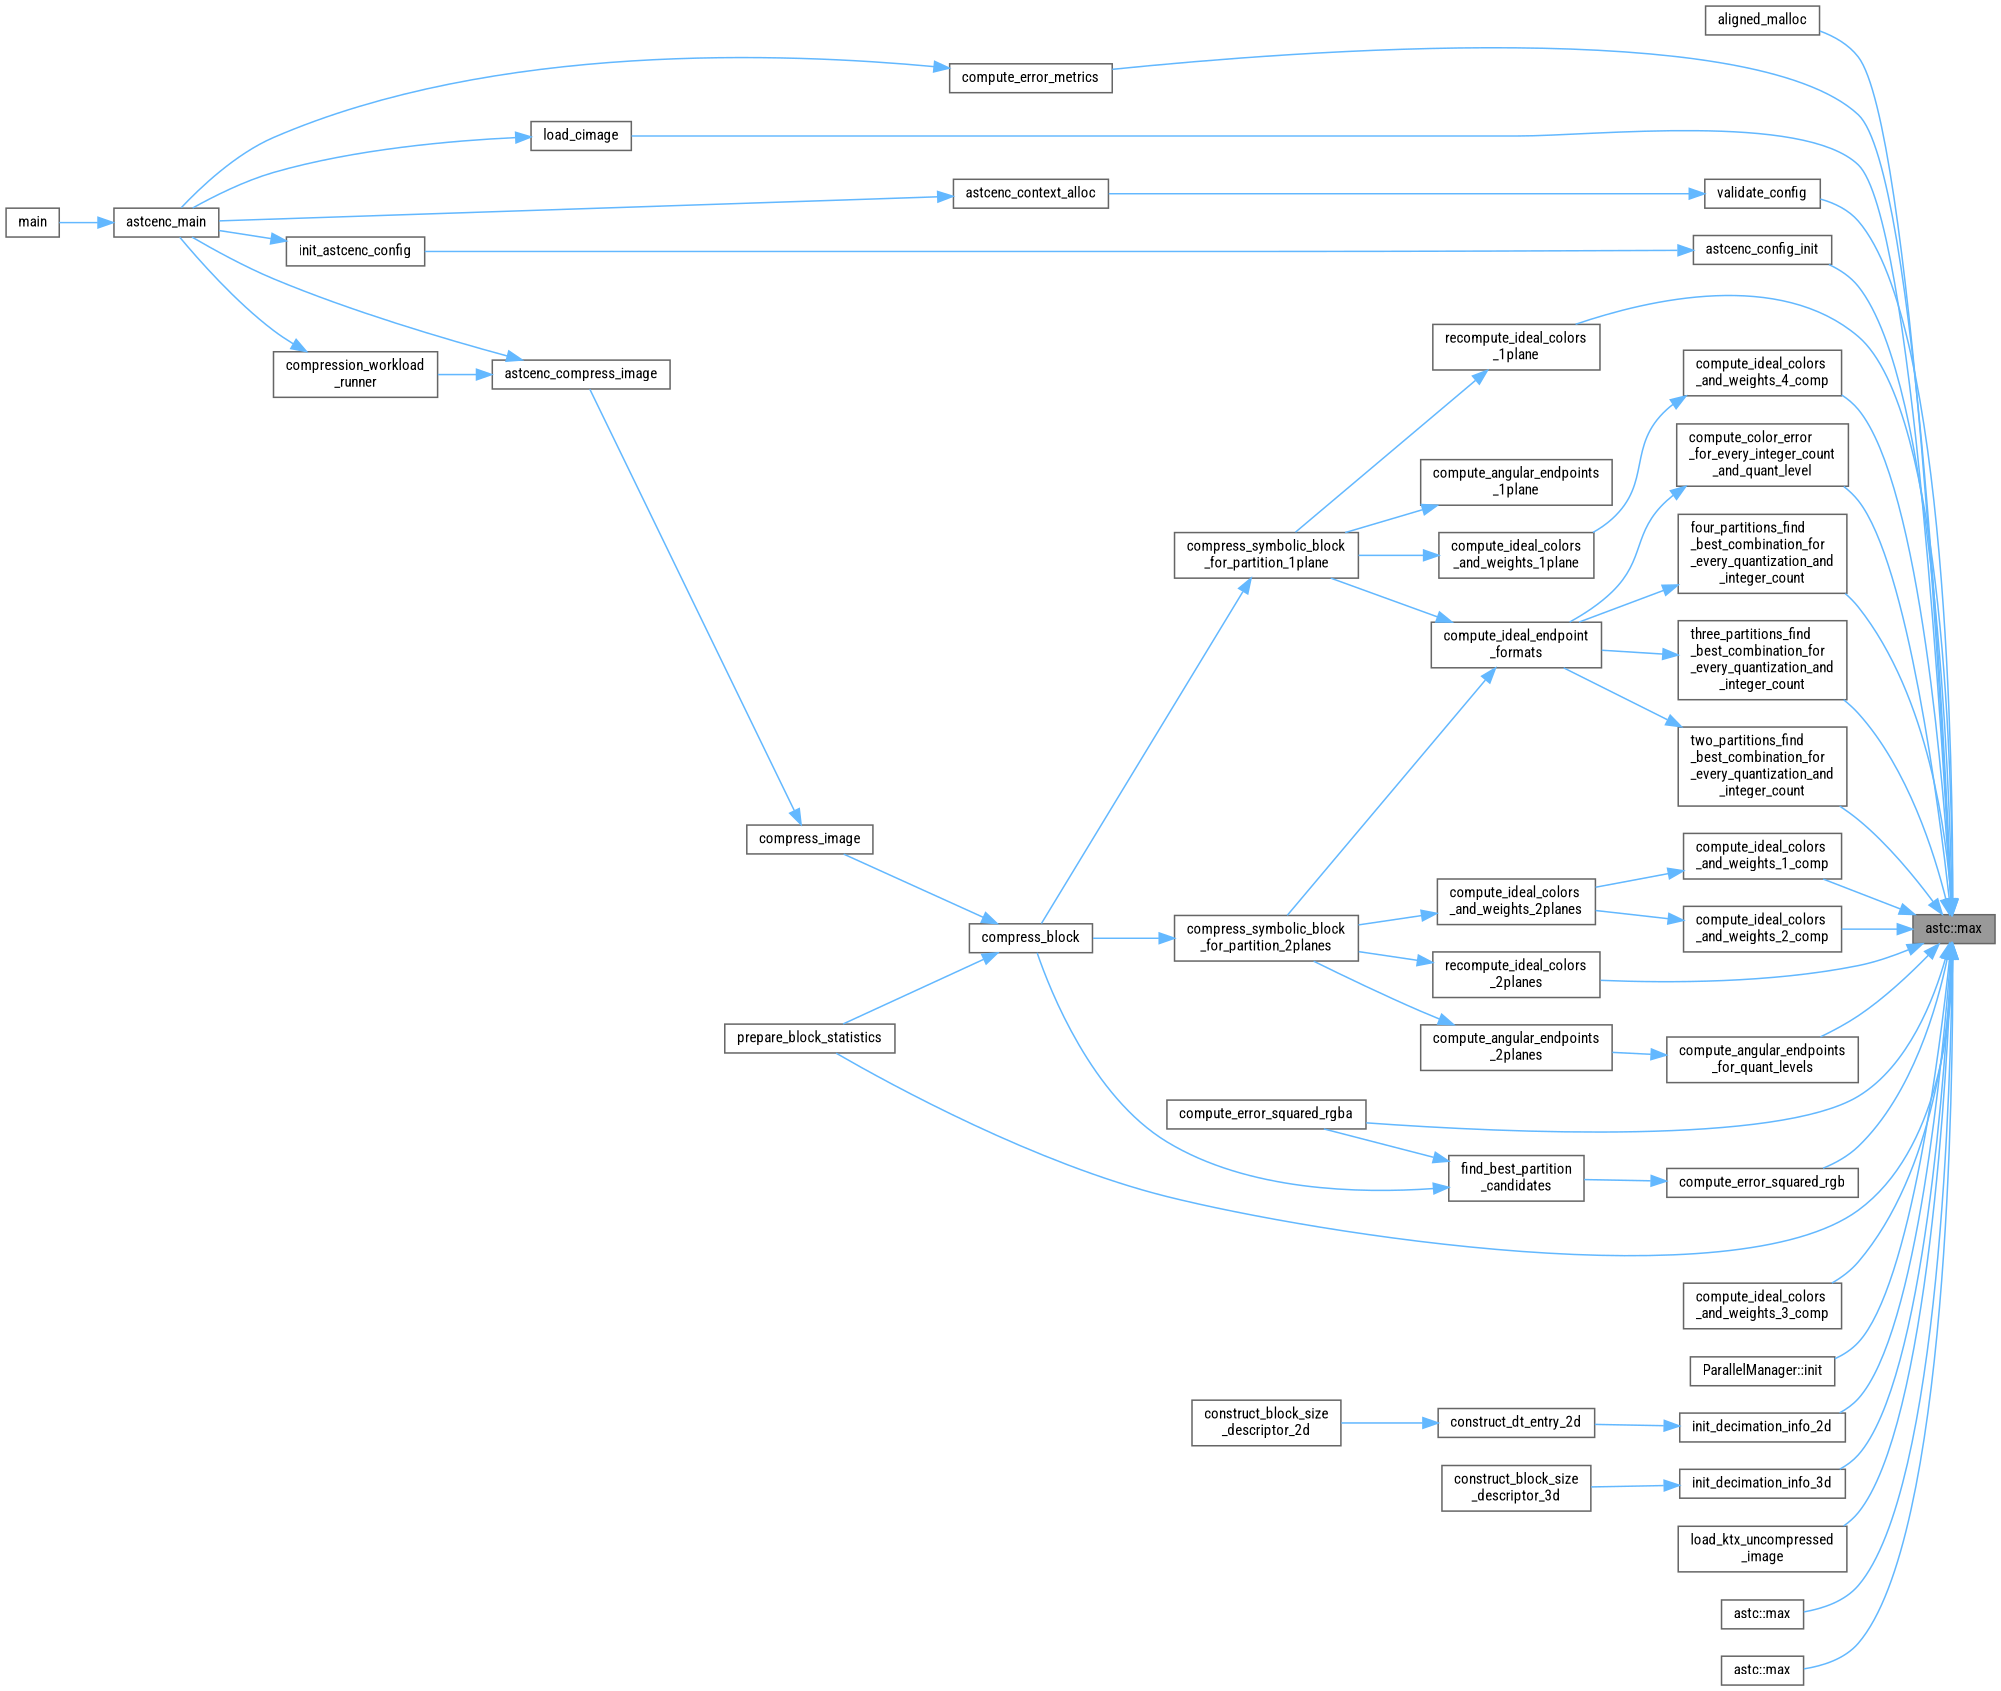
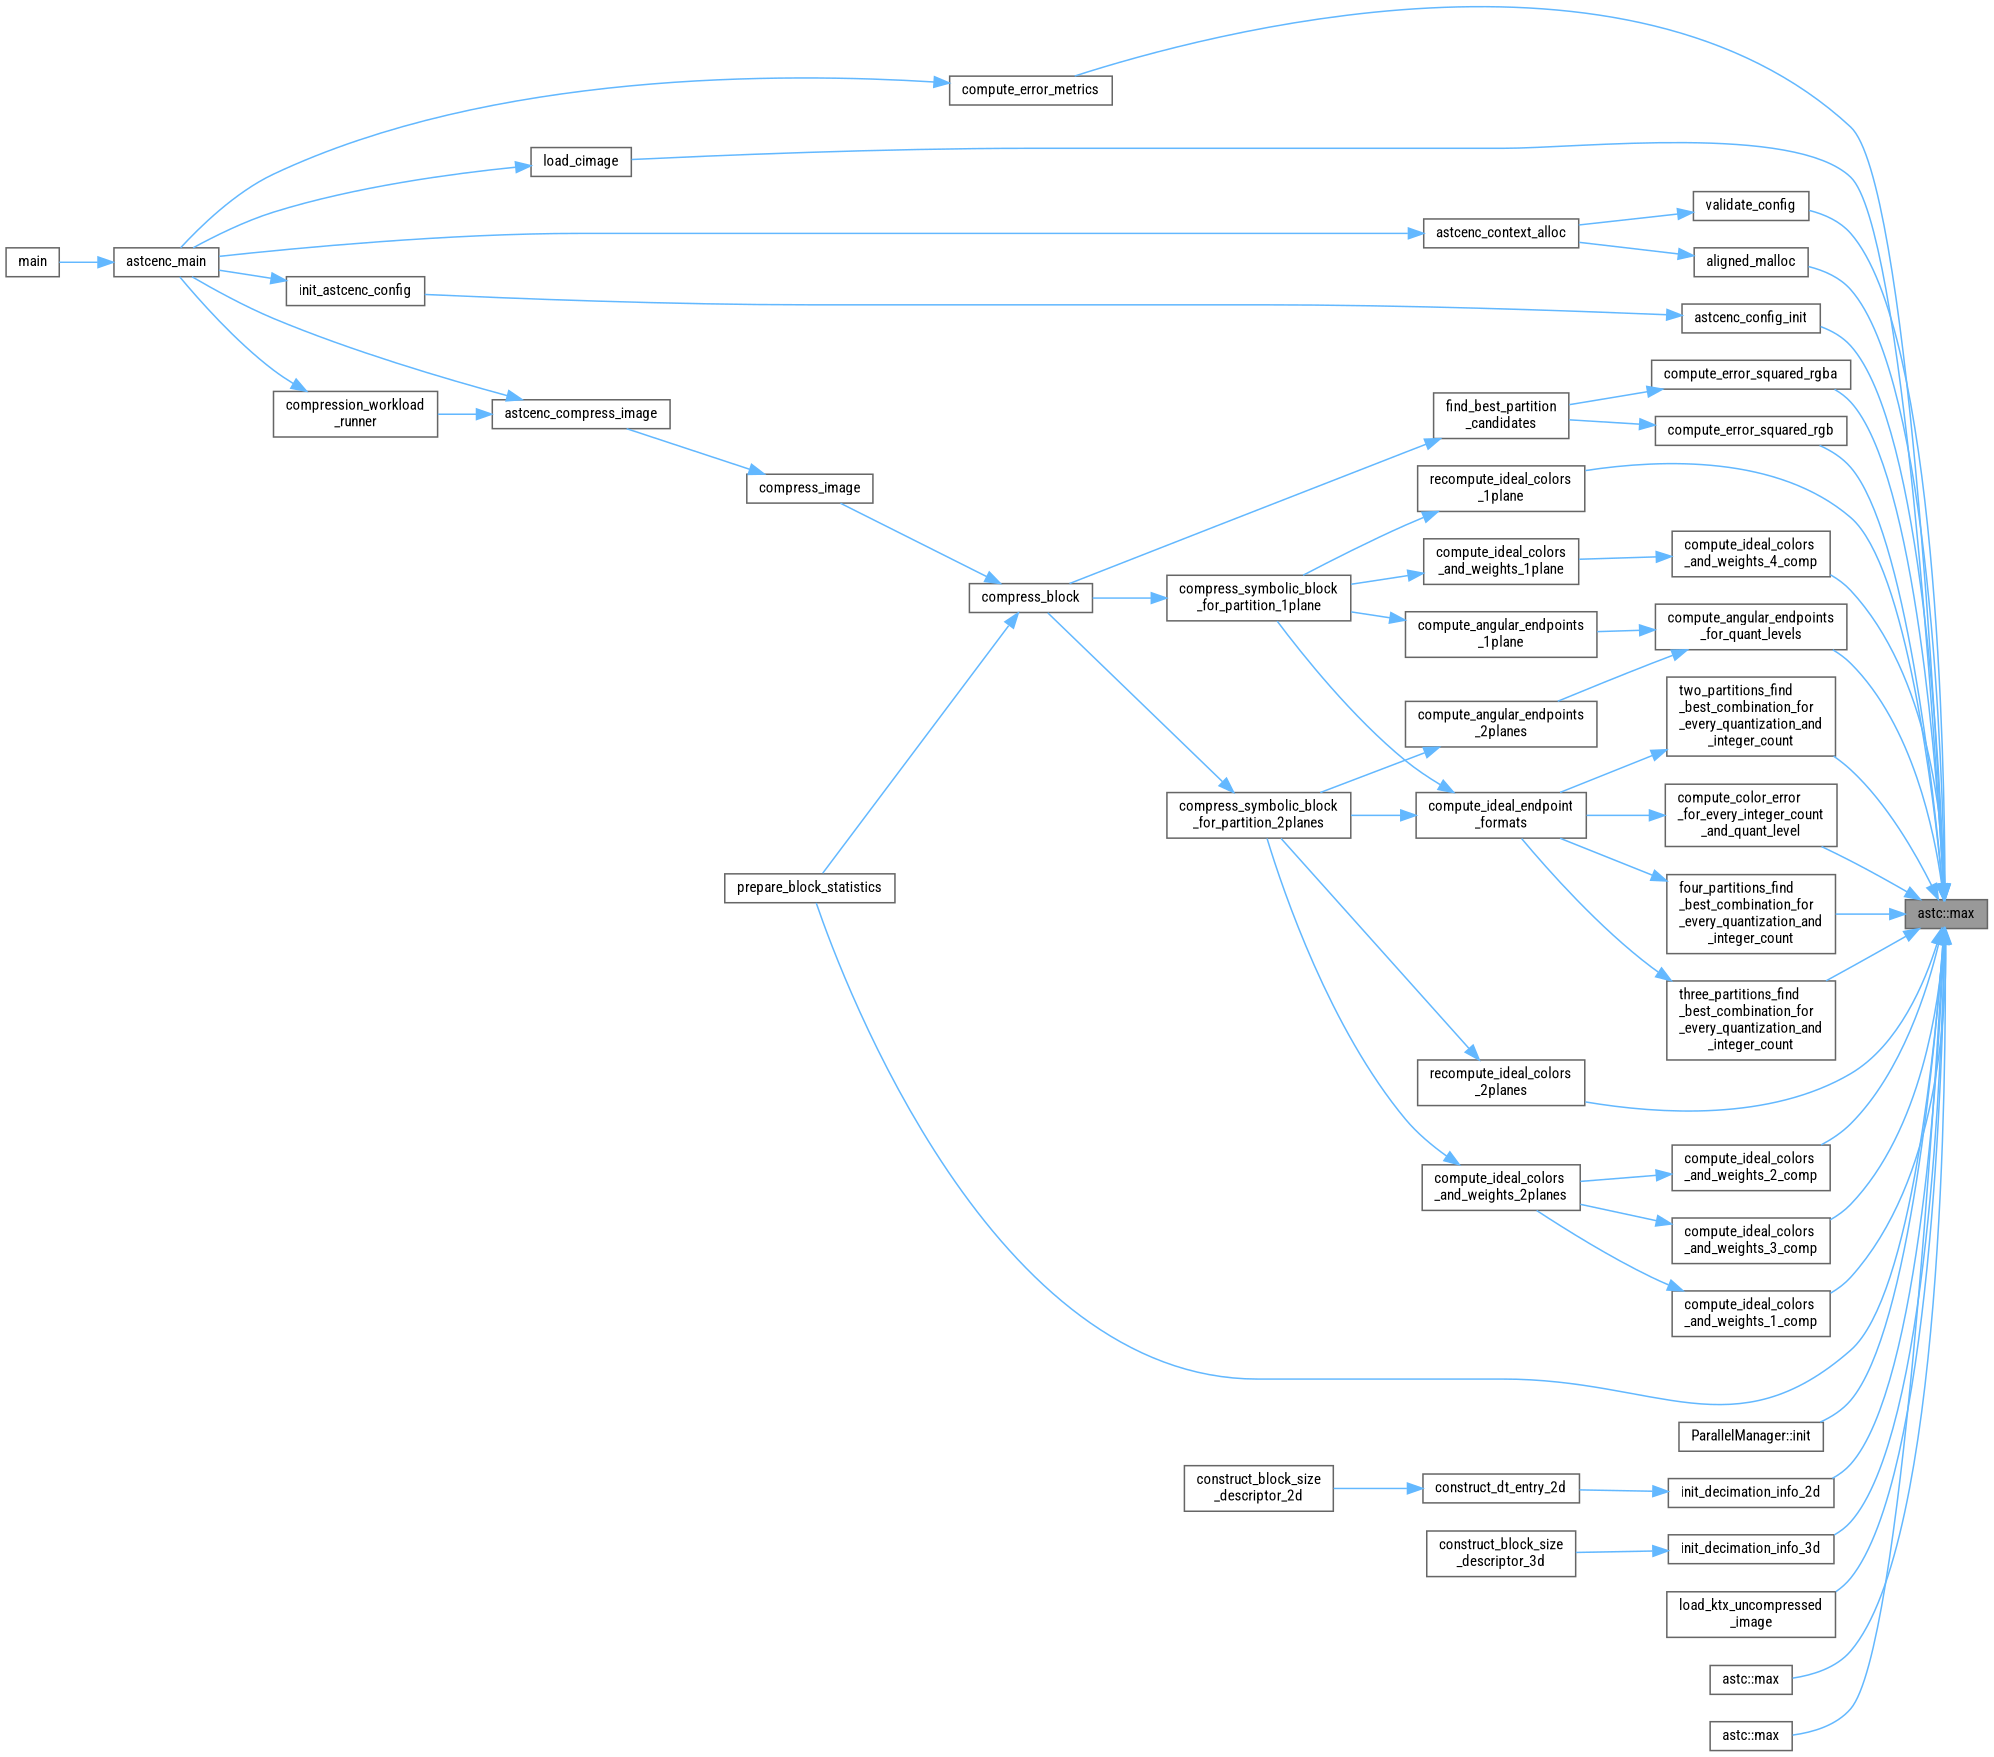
none -> (1629, 248)
none -> (1618, 631)
(1379, 1143) -> (1608, 398)
none -> (1618, 1212)
